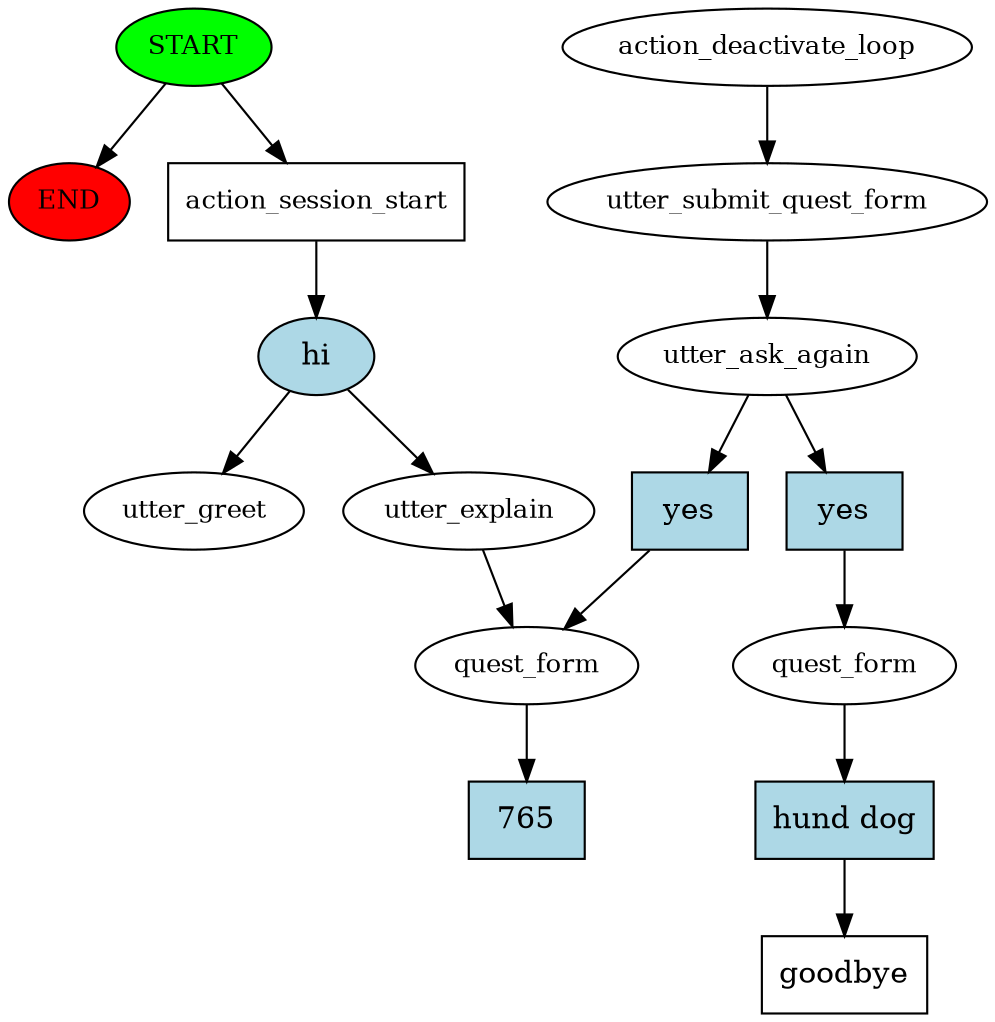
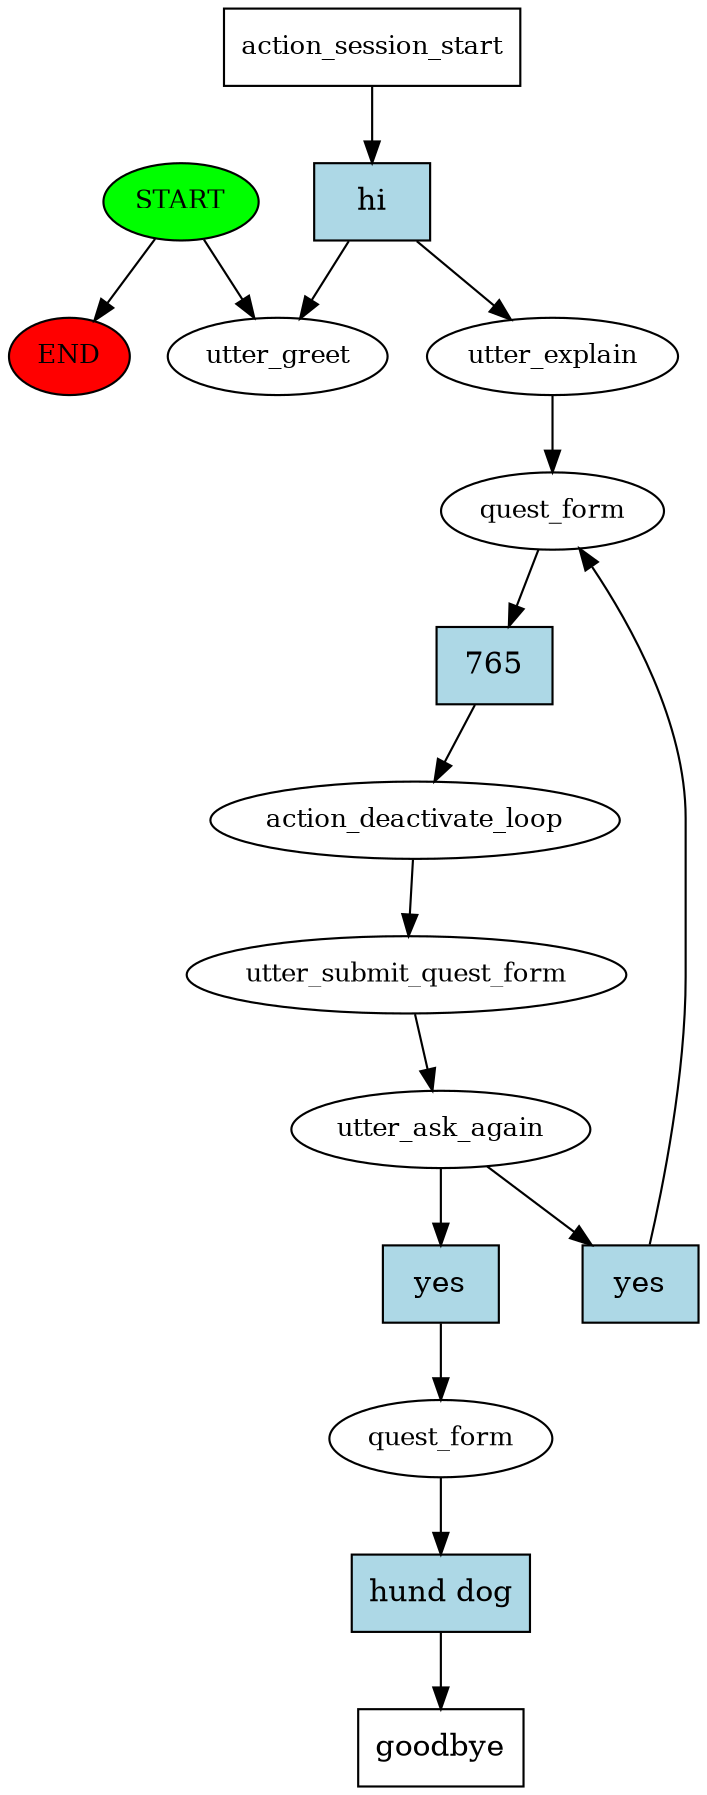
(247, 115) -> (223, 270)
(316, 356) -> (372, 202)
none -> (460, 734)
